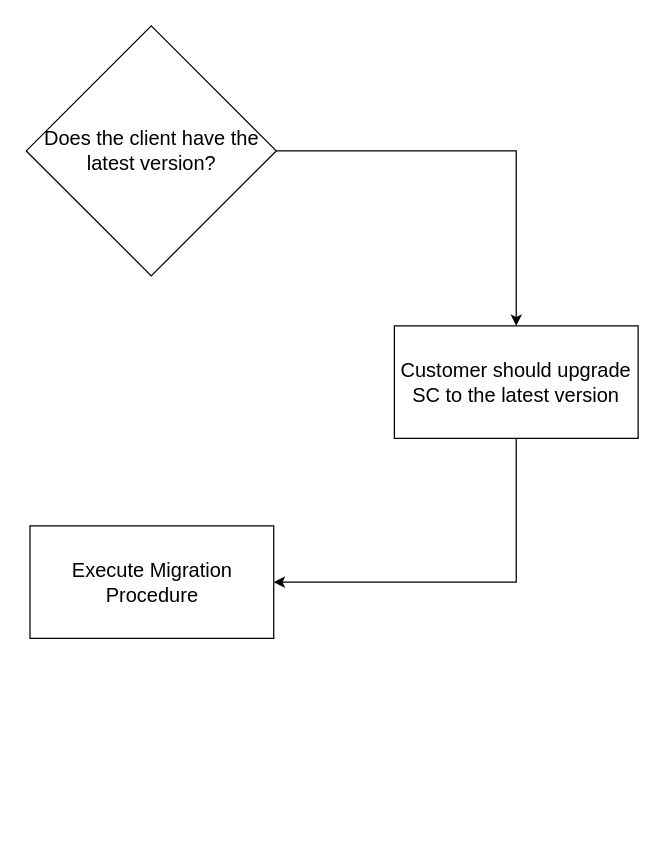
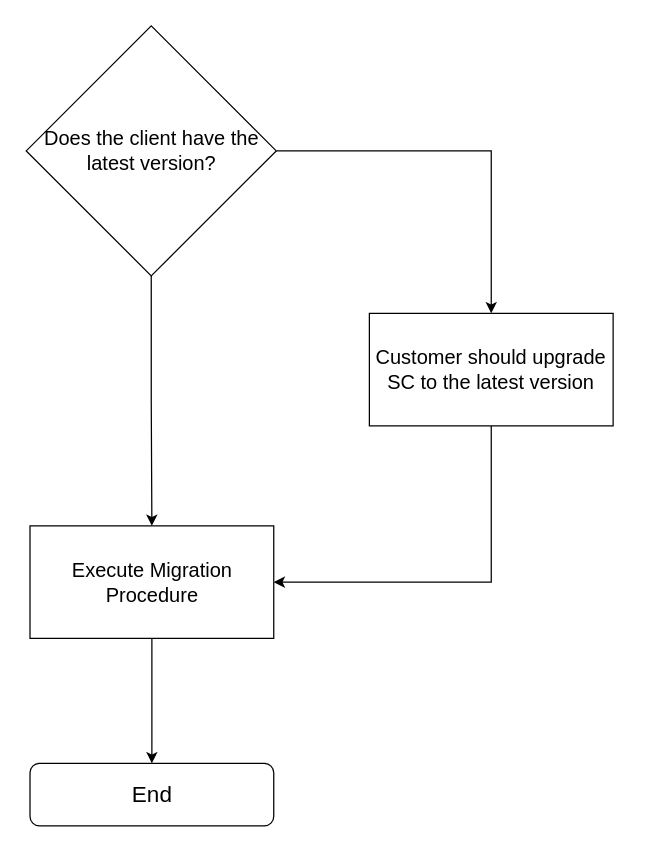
(516, 382) -> (491, 369)
none -> (151, 397)
none -> (152, 696)
none -> (152, 794)
